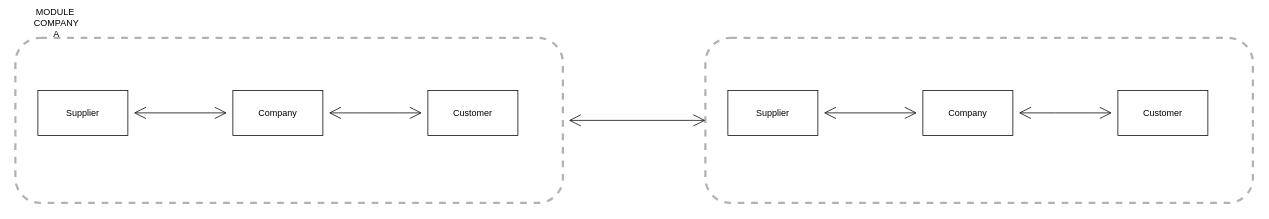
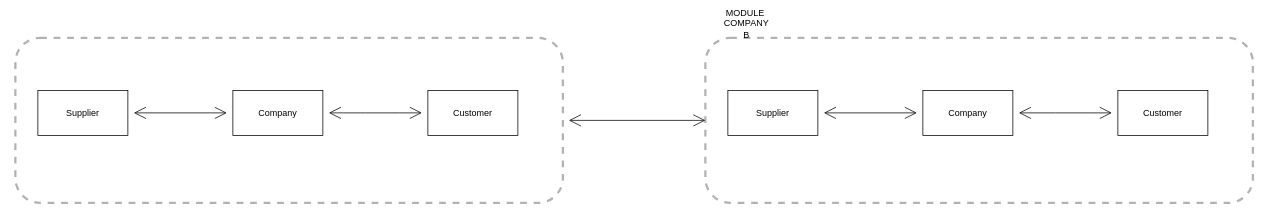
(57, 23) -> none
none -> (747, 24)
